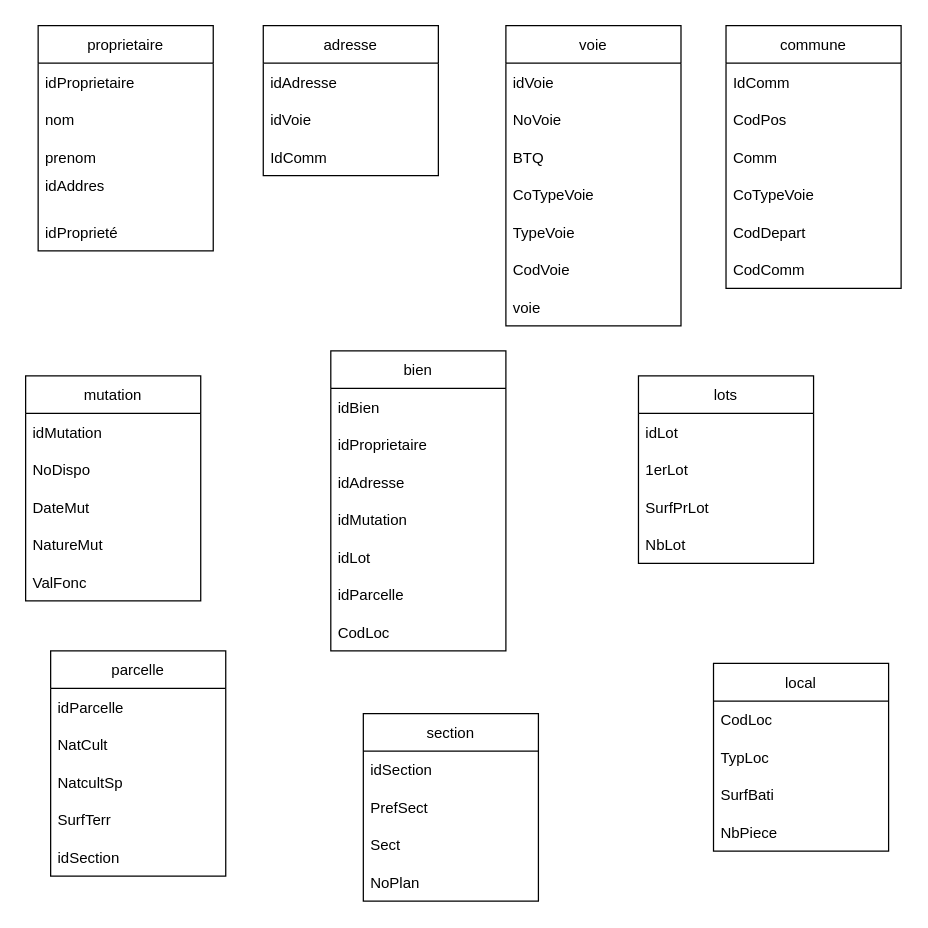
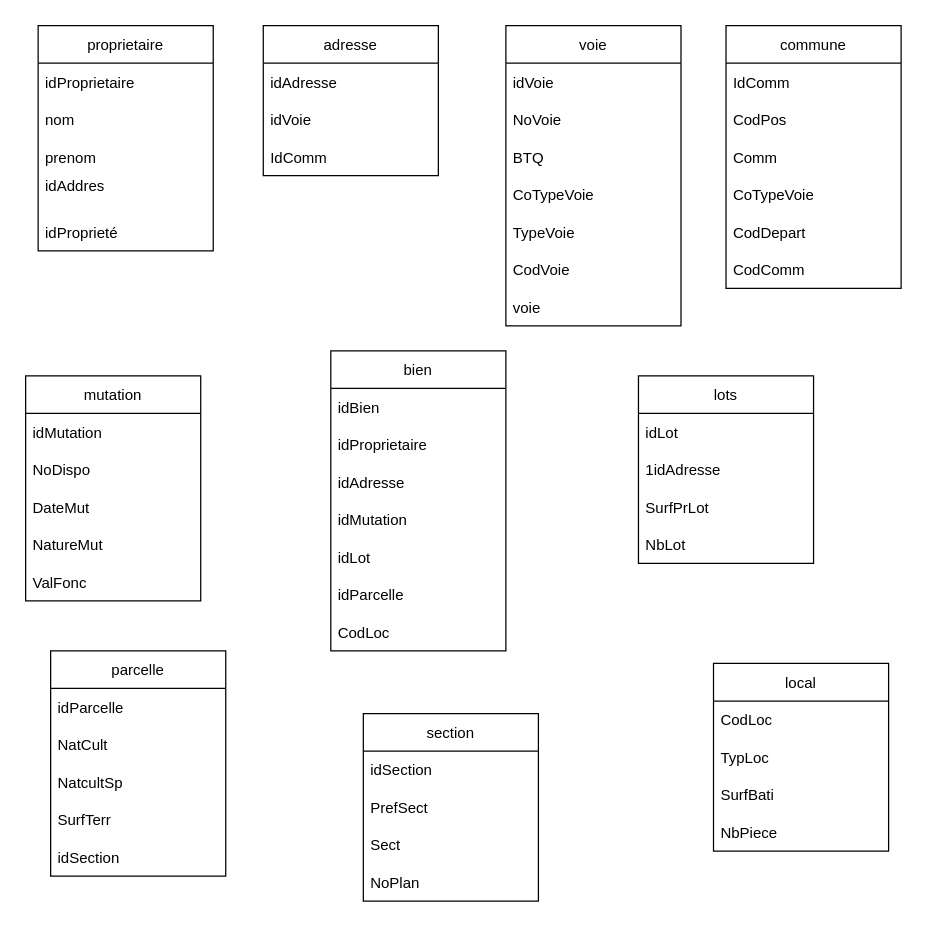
(670, 470) -> (685, 470)
